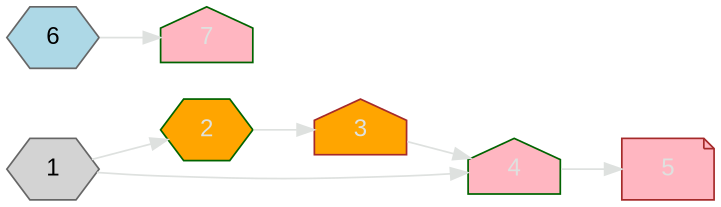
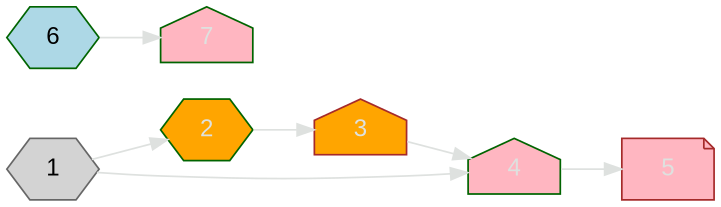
(53, 38) -> (53, 38)
